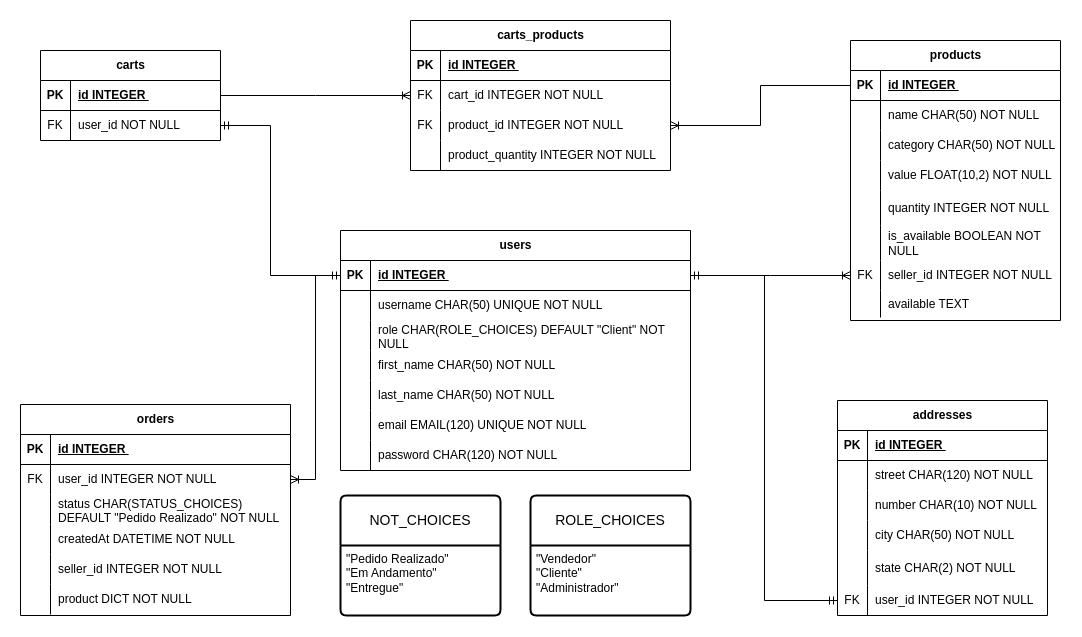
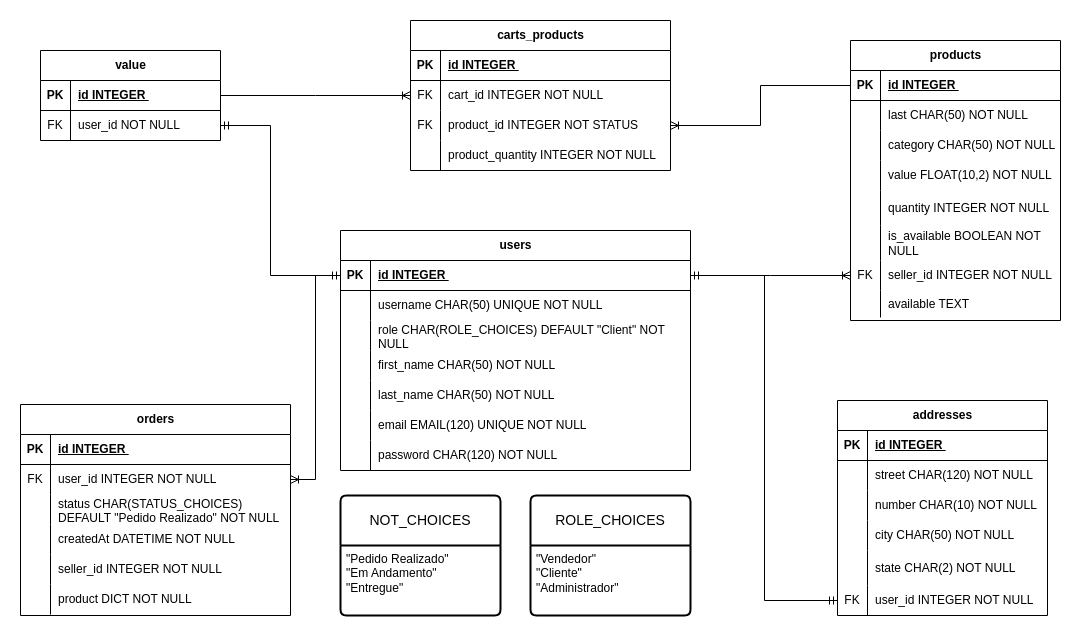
(131, 66) -> (131, 66)
(958, 116) -> (956, 116)
(533, 126) -> (540, 126)
